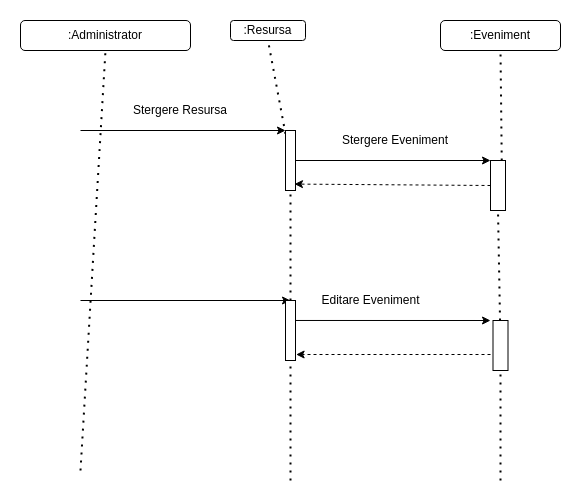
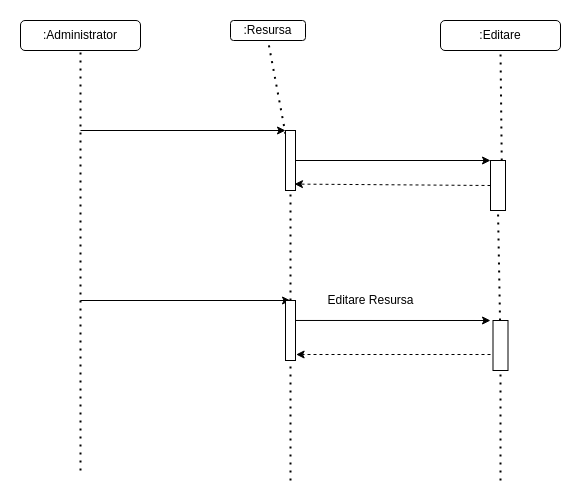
(106, 36) -> (81, 36)
(501, 36) -> (501, 36)
(181, 111) -> none
(396, 141) -> none
(371, 301) -> (371, 301)
